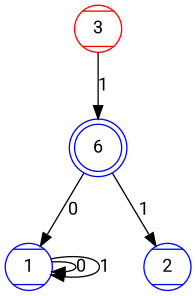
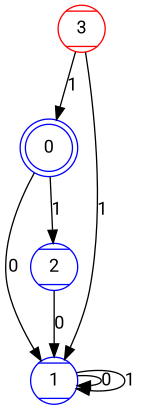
(98, 148) -> (49, 148)
none -> (97, 201)
none -> (54, 317)
